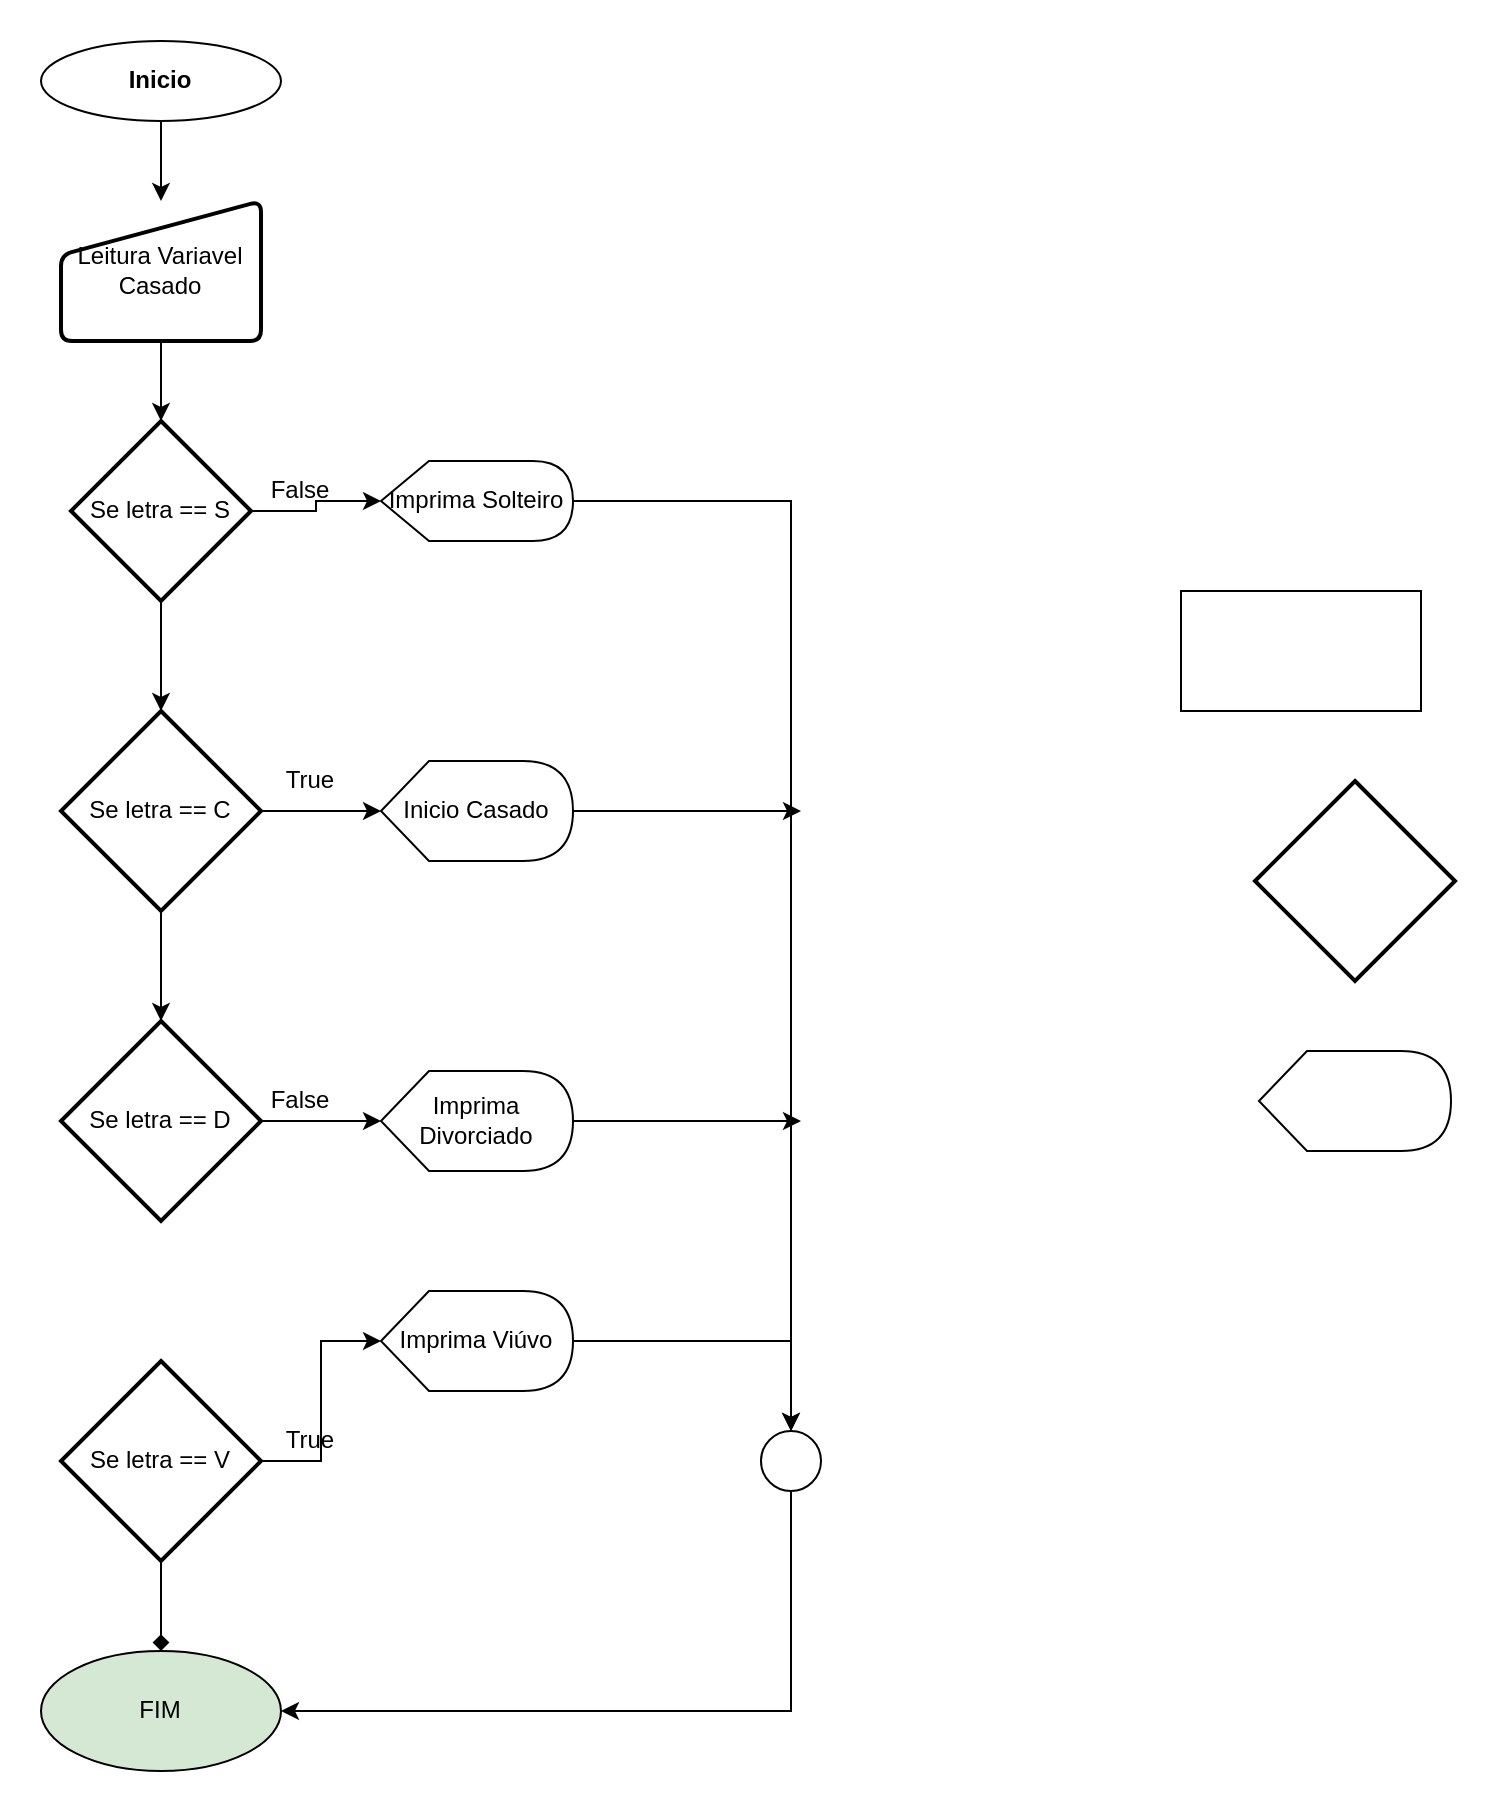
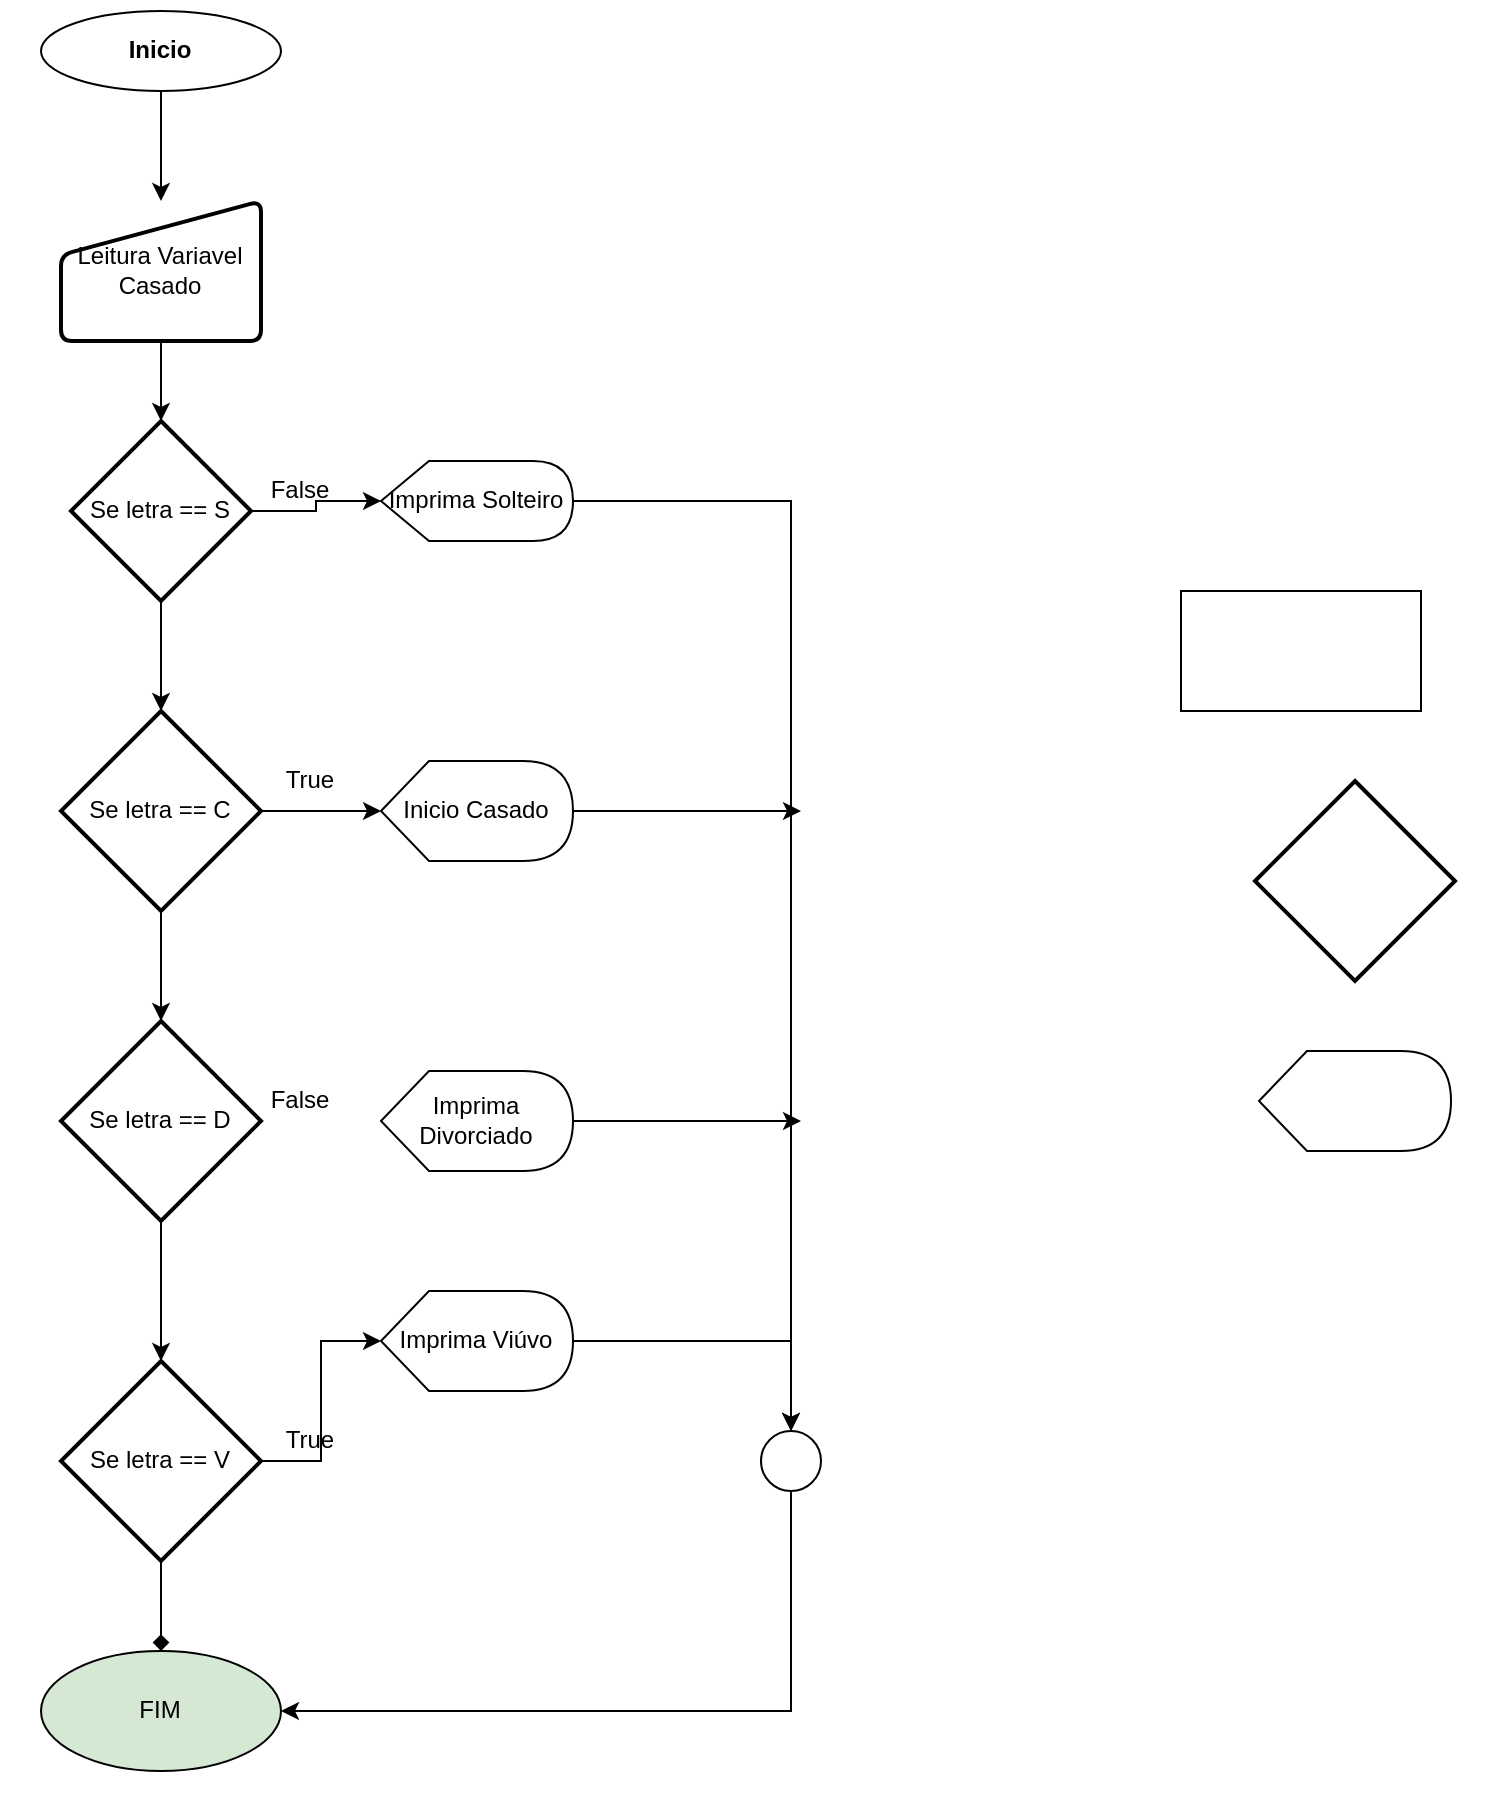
(161, 81) -> (161, 51)
(314, 1121) -> none
none -> (161, 1284)
